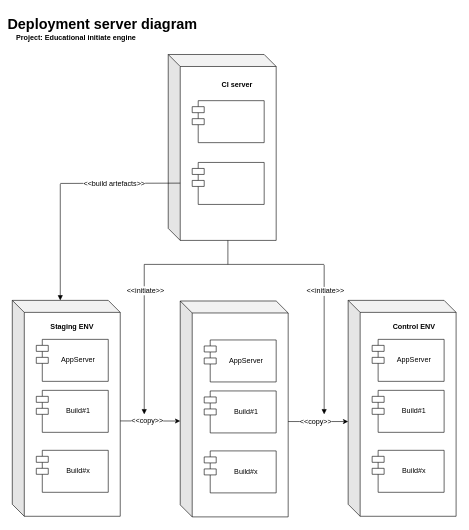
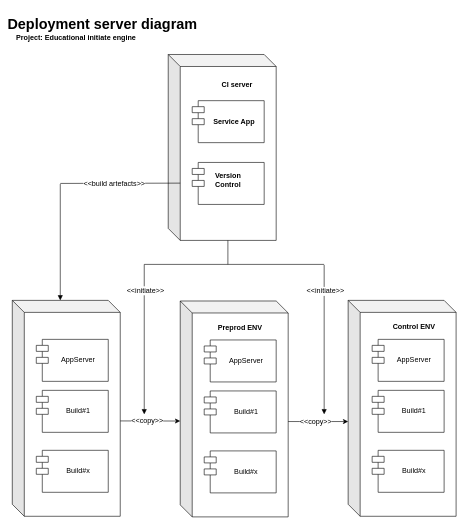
none -> (234, 122)
none -> (228, 180)
(72, 327) -> none
none -> (240, 328)
